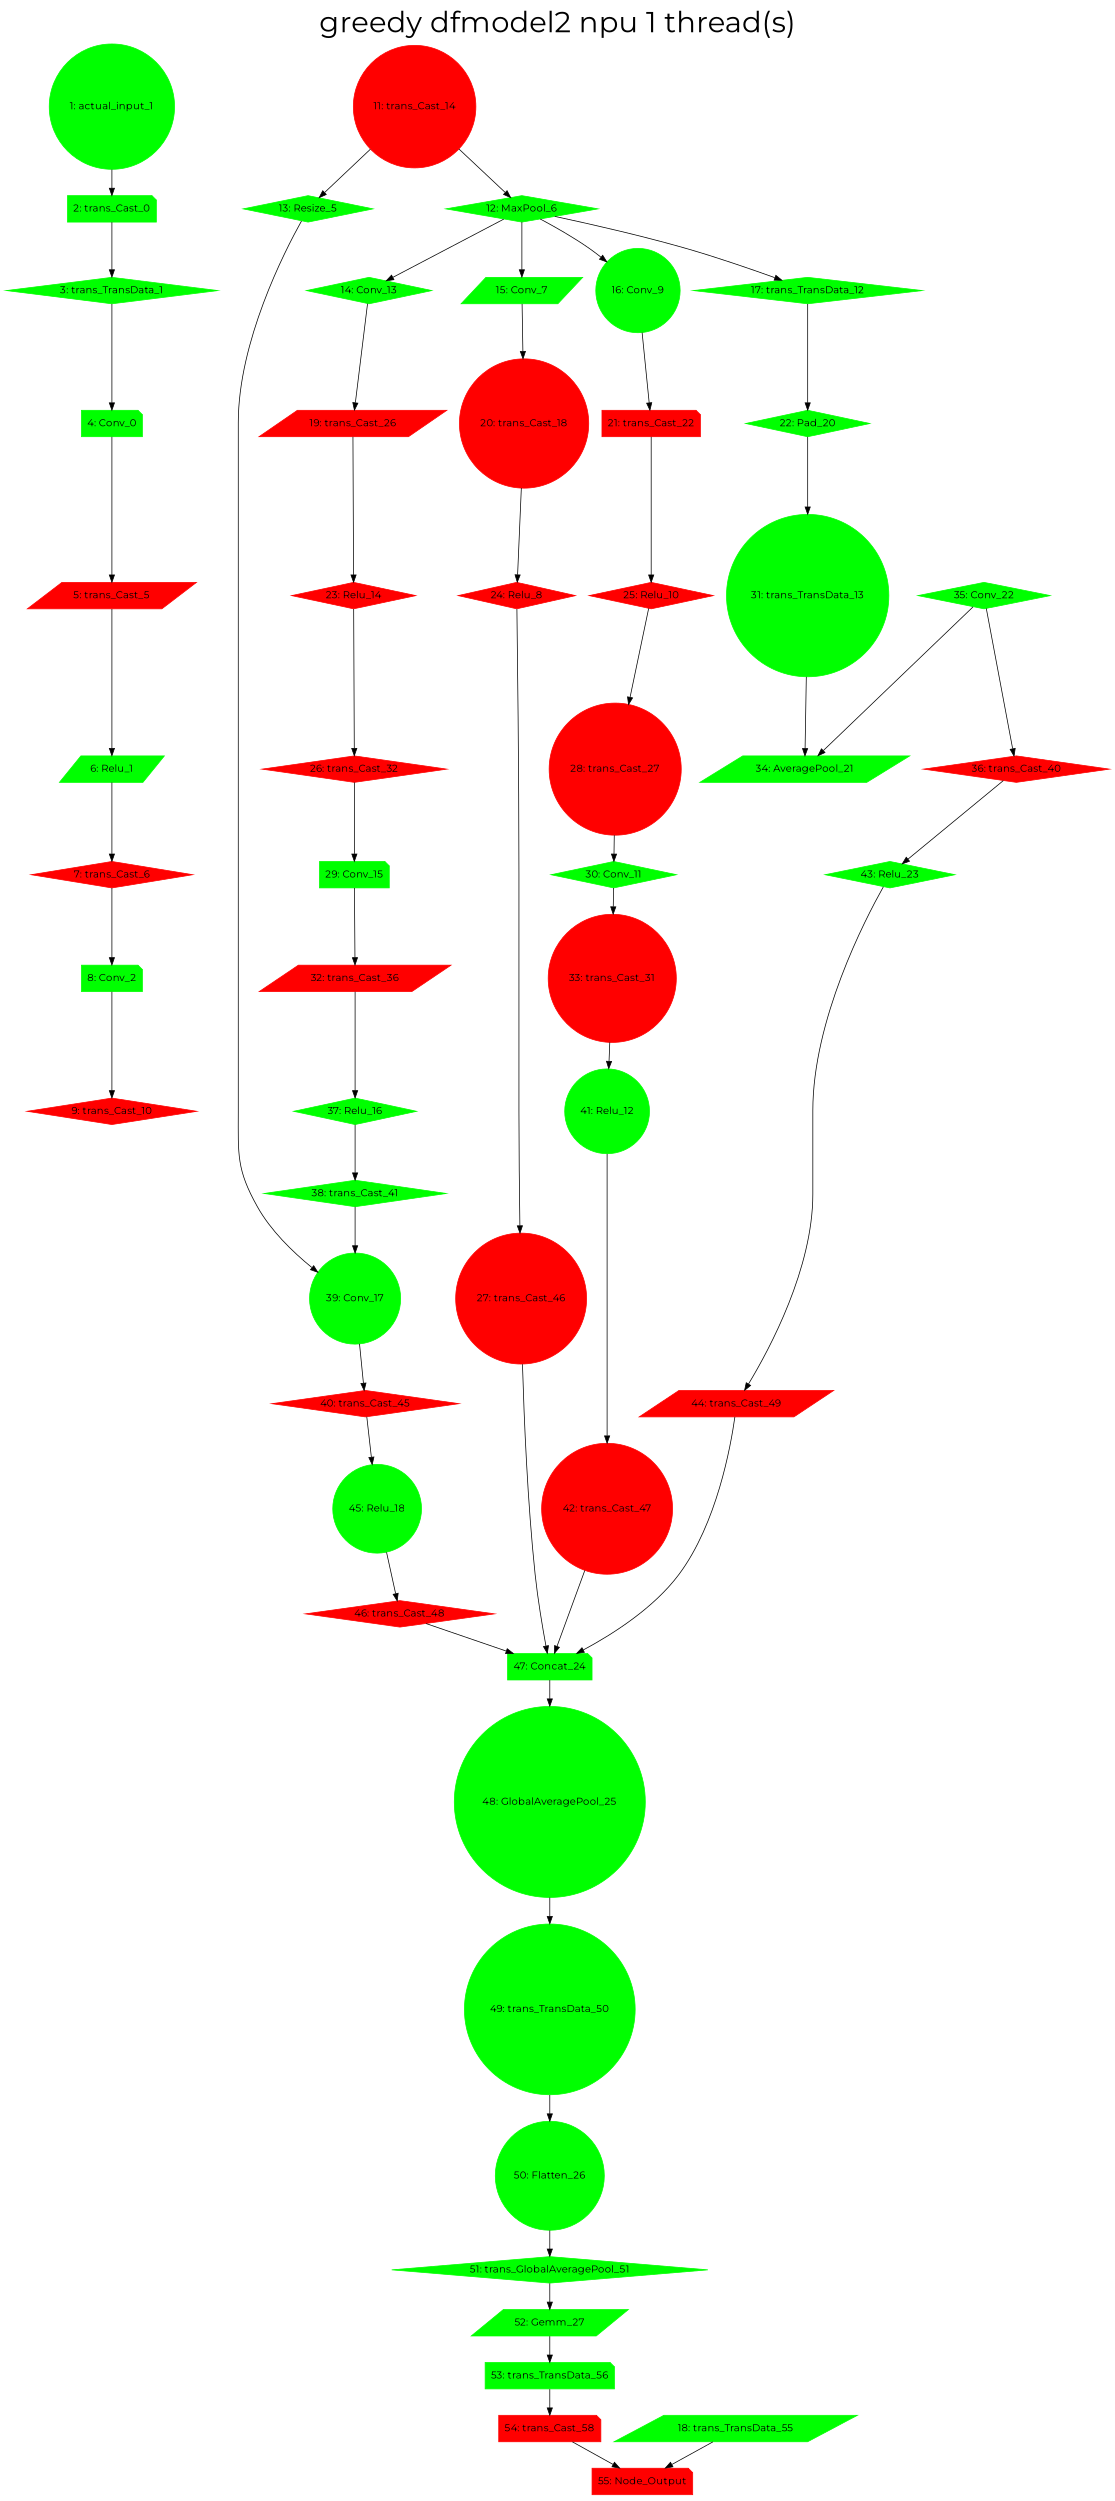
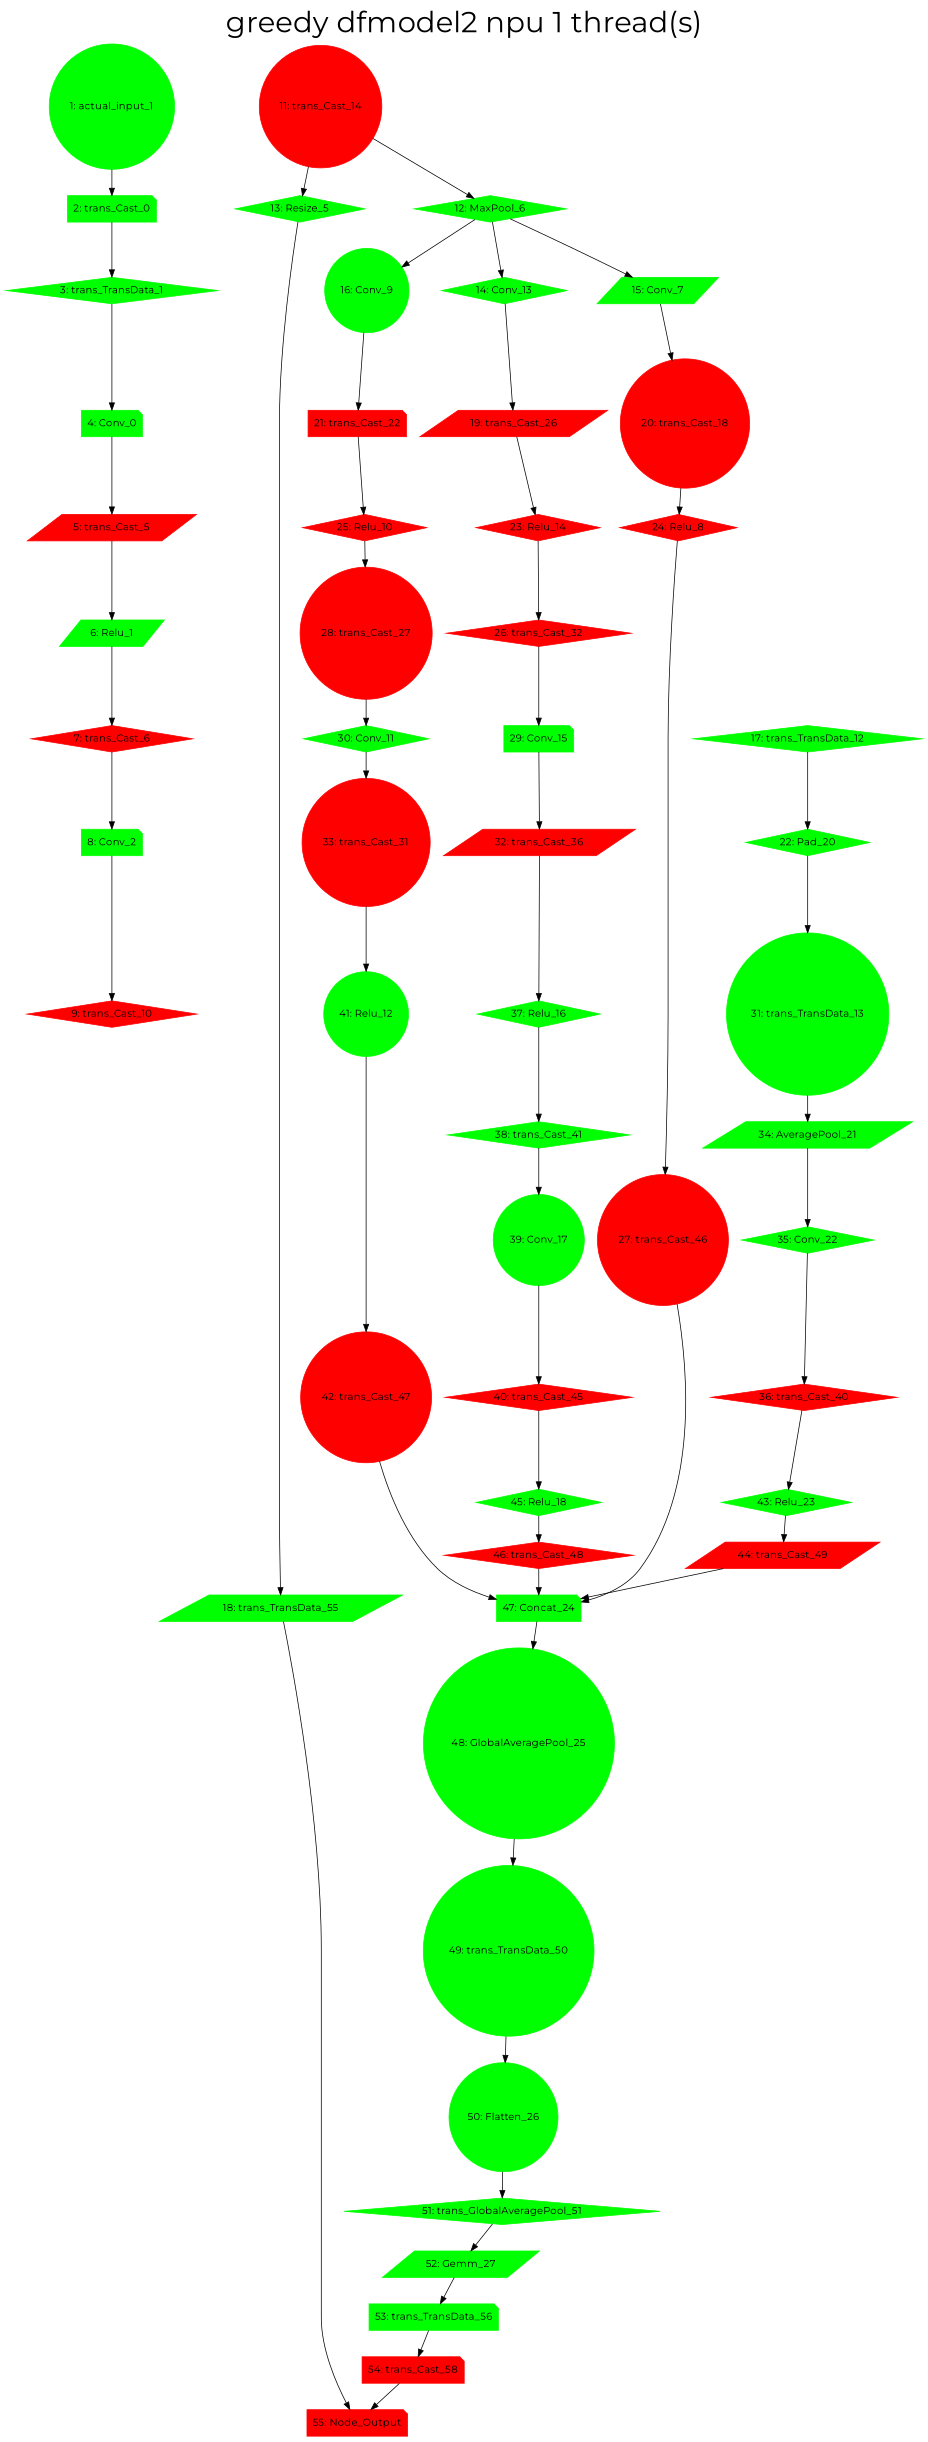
(666, 243) -> none
(898, 679) -> (808, 1184)
(238, 751) -> (279, 904)
(377, 1509) -> (539, 1502)
